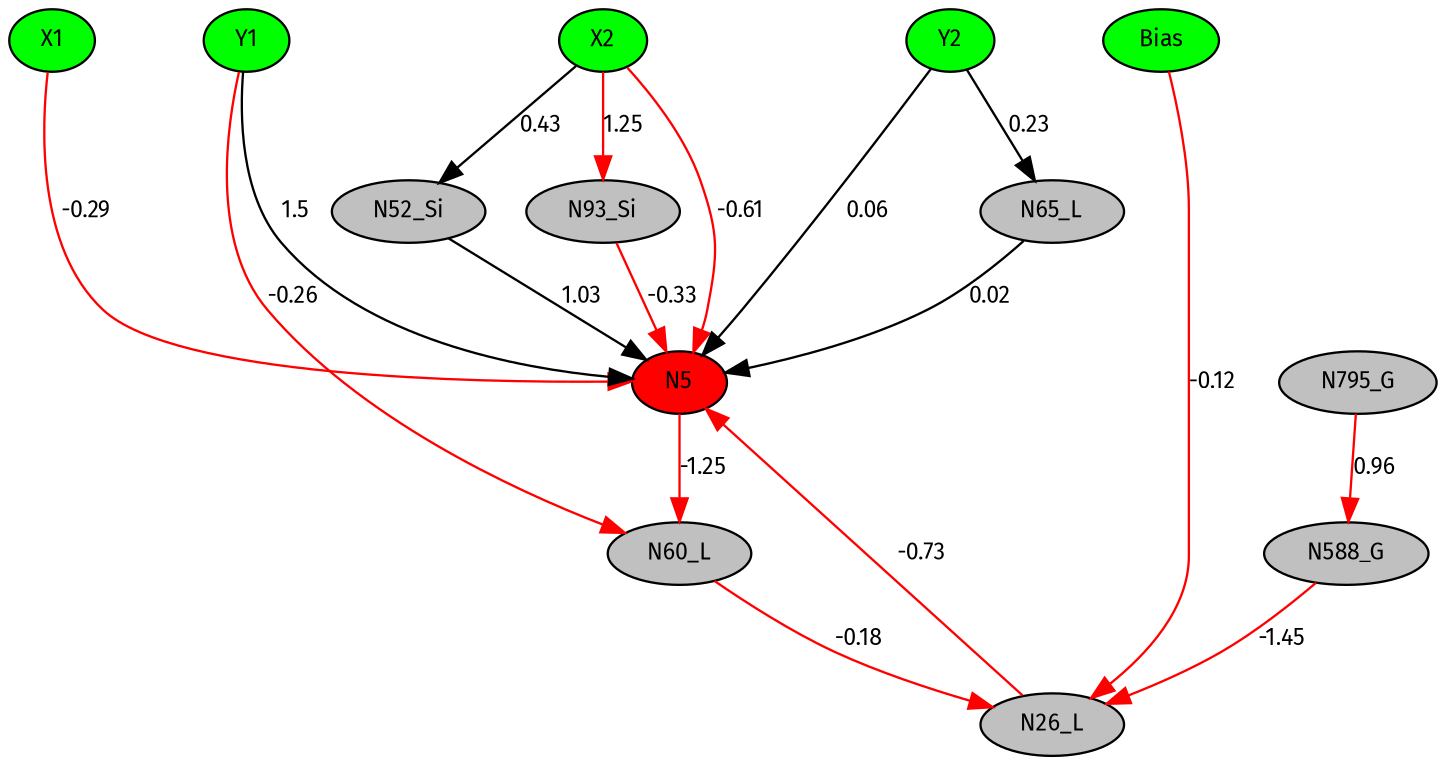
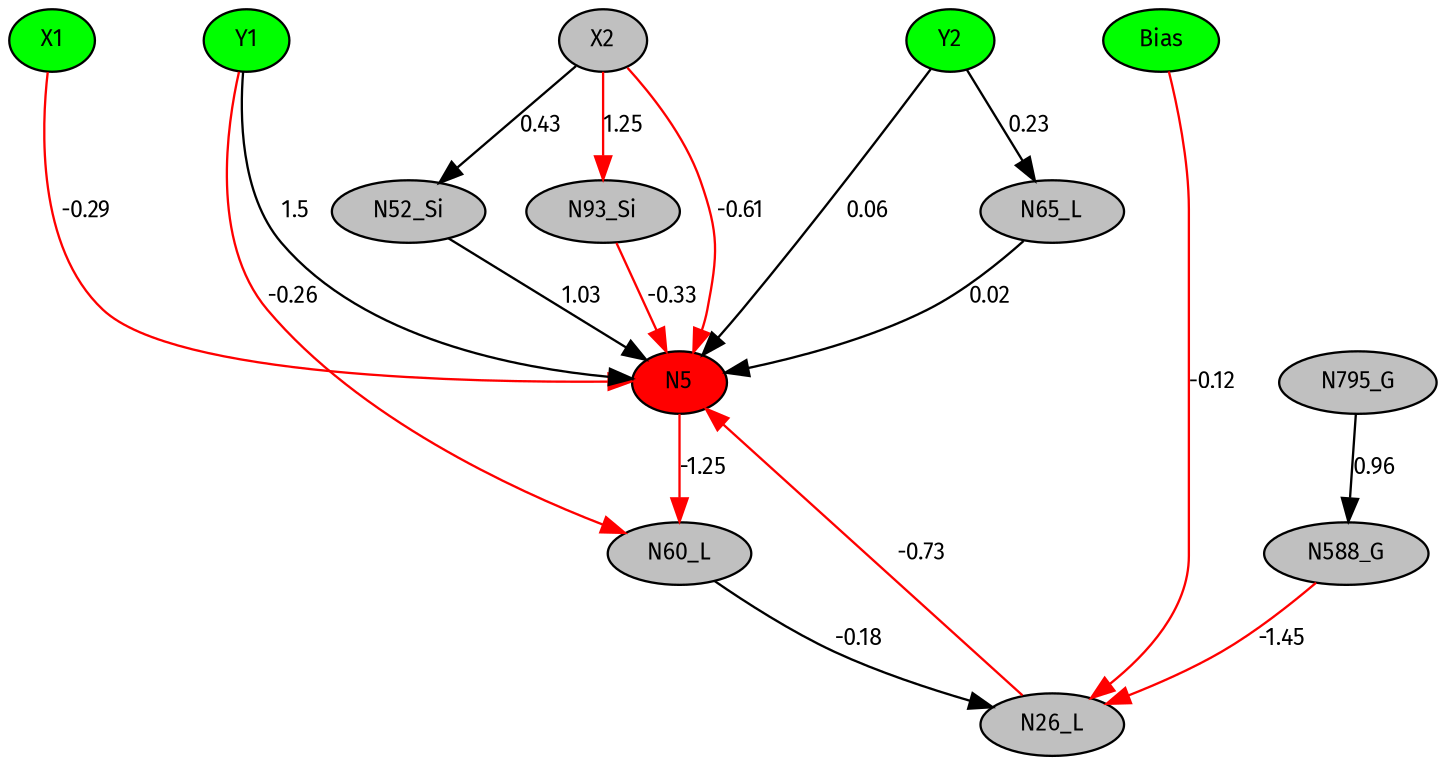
(603, 41) -> (603, 41)
(1353, 456) -> (1353, 456)
(837, 653) -> (837, 653)
